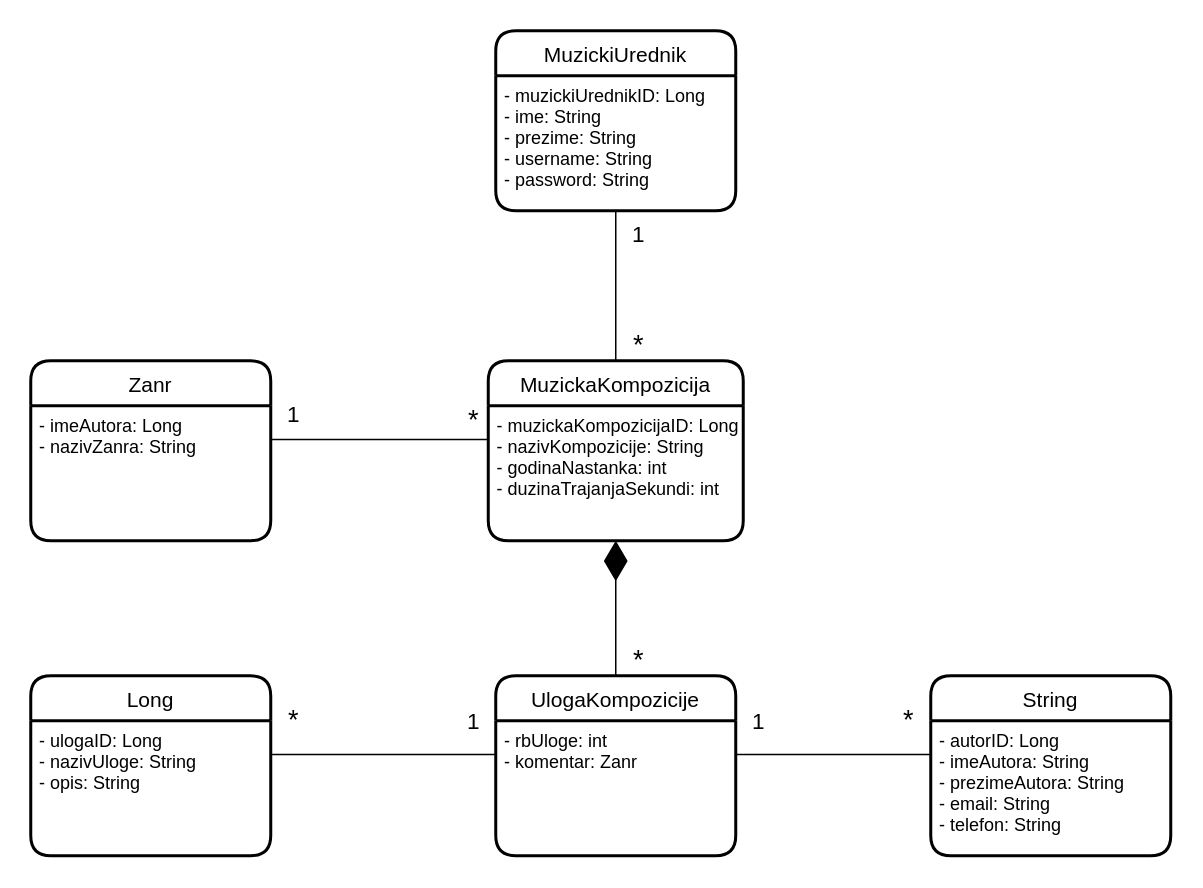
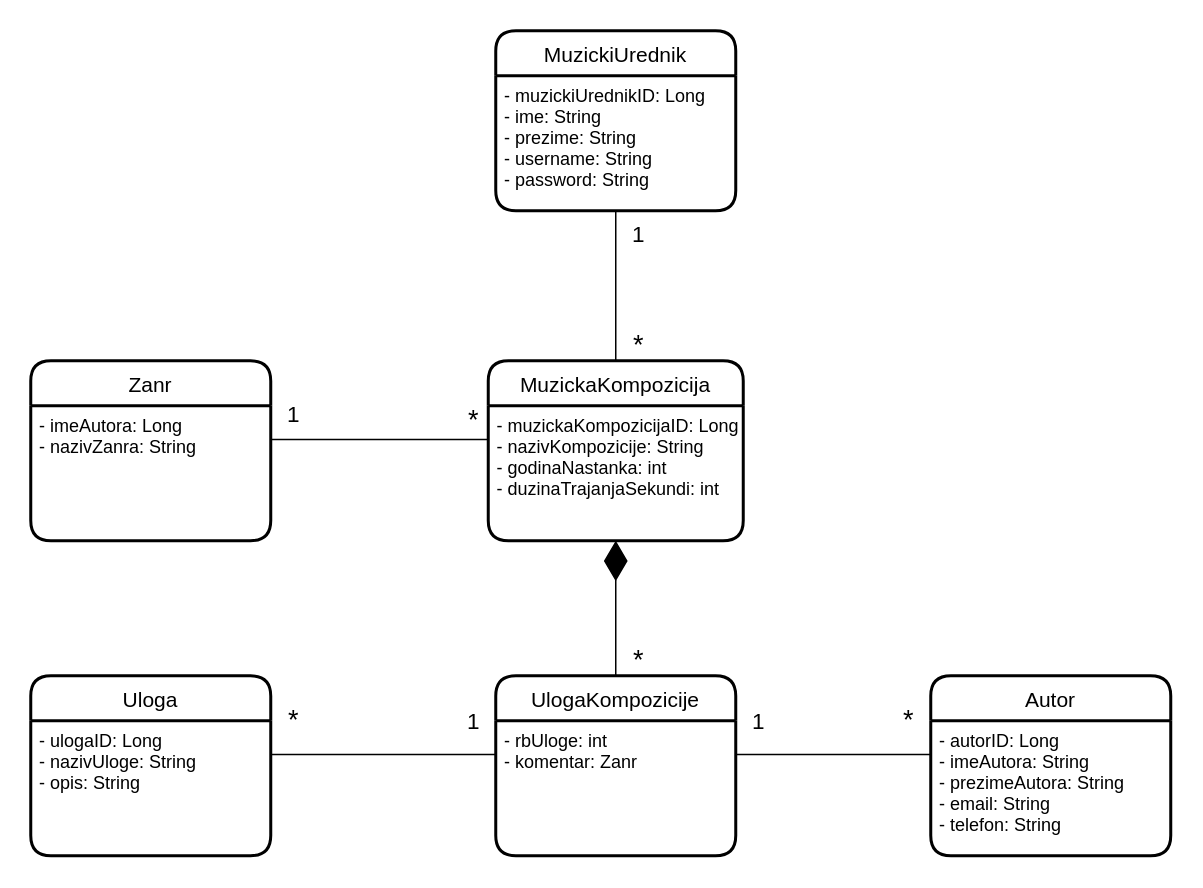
(150, 700) -> (150, 700)
(1050, 700) -> (1050, 700)
